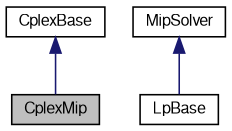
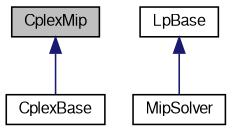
(56, 74) -> (56, 74)
(179, 74) -> (179, 74)
